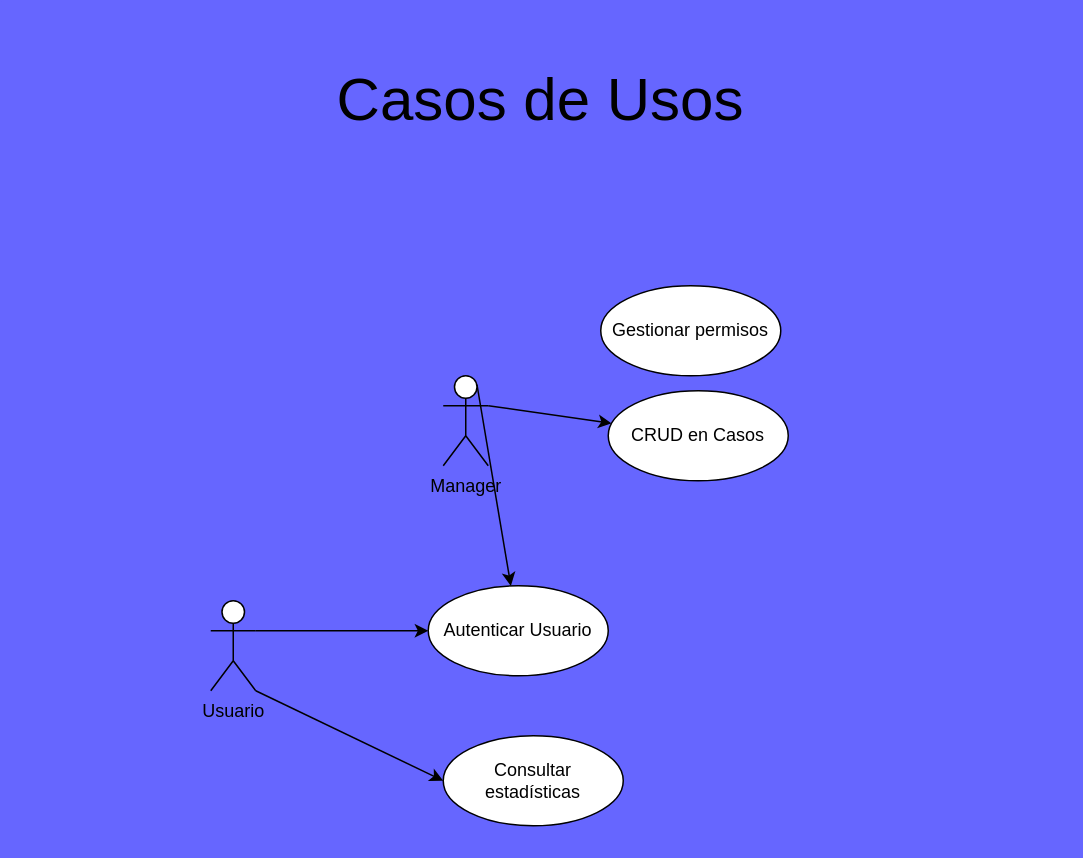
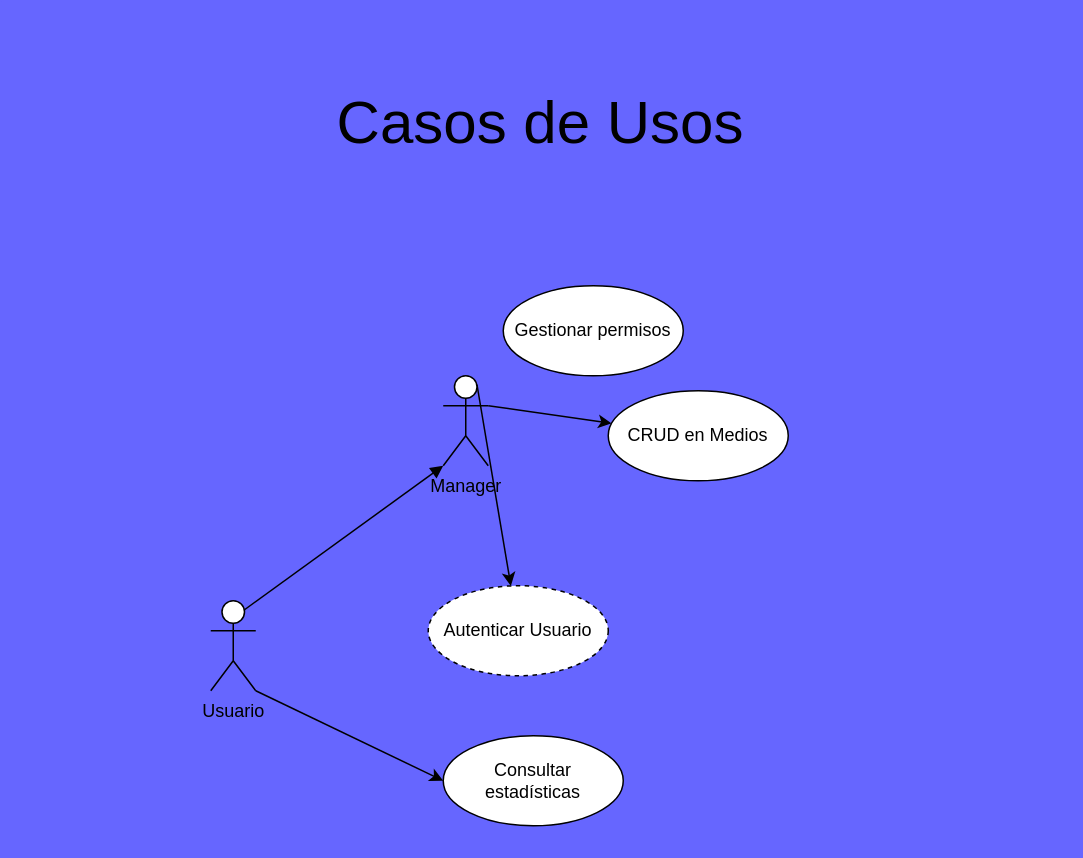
(541, 98) -> (541, 121)
(691, 331) -> (593, 331)
(698, 436) -> (698, 436)
none -> (339, 542)
(338, 631) -> none
(518, 631) -> (518, 631)
